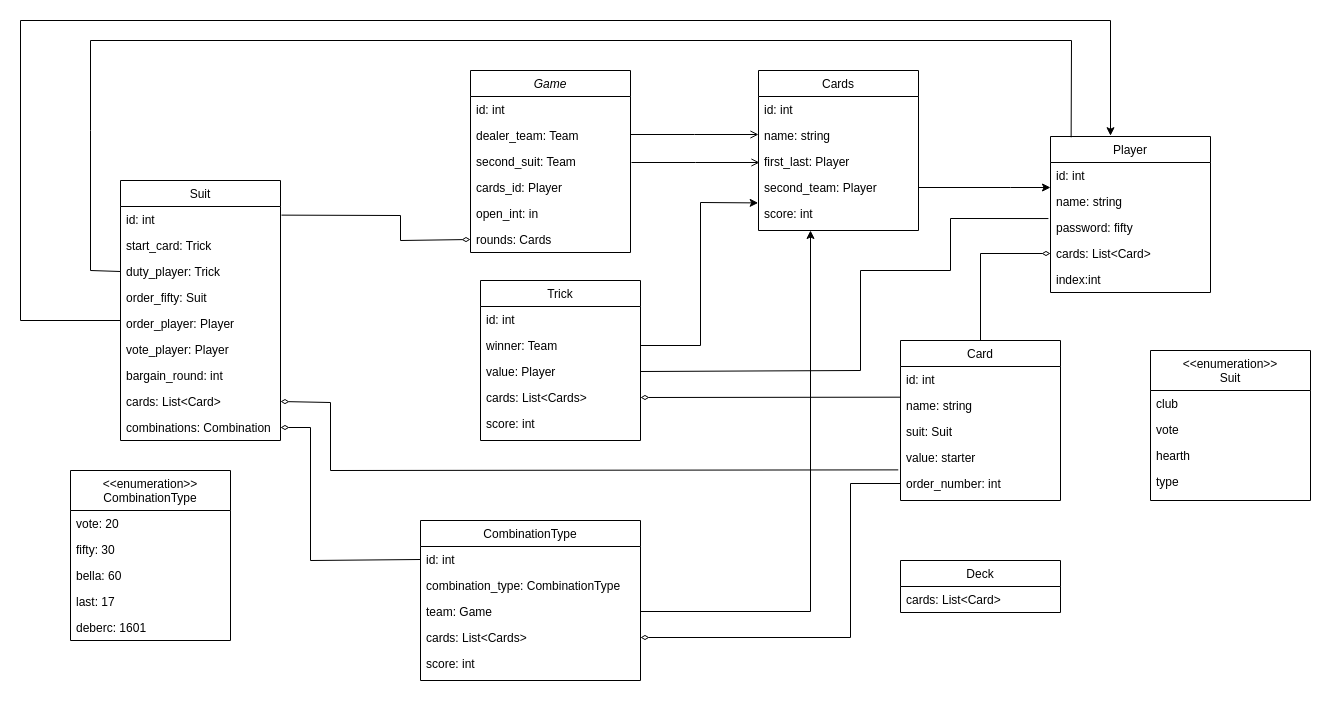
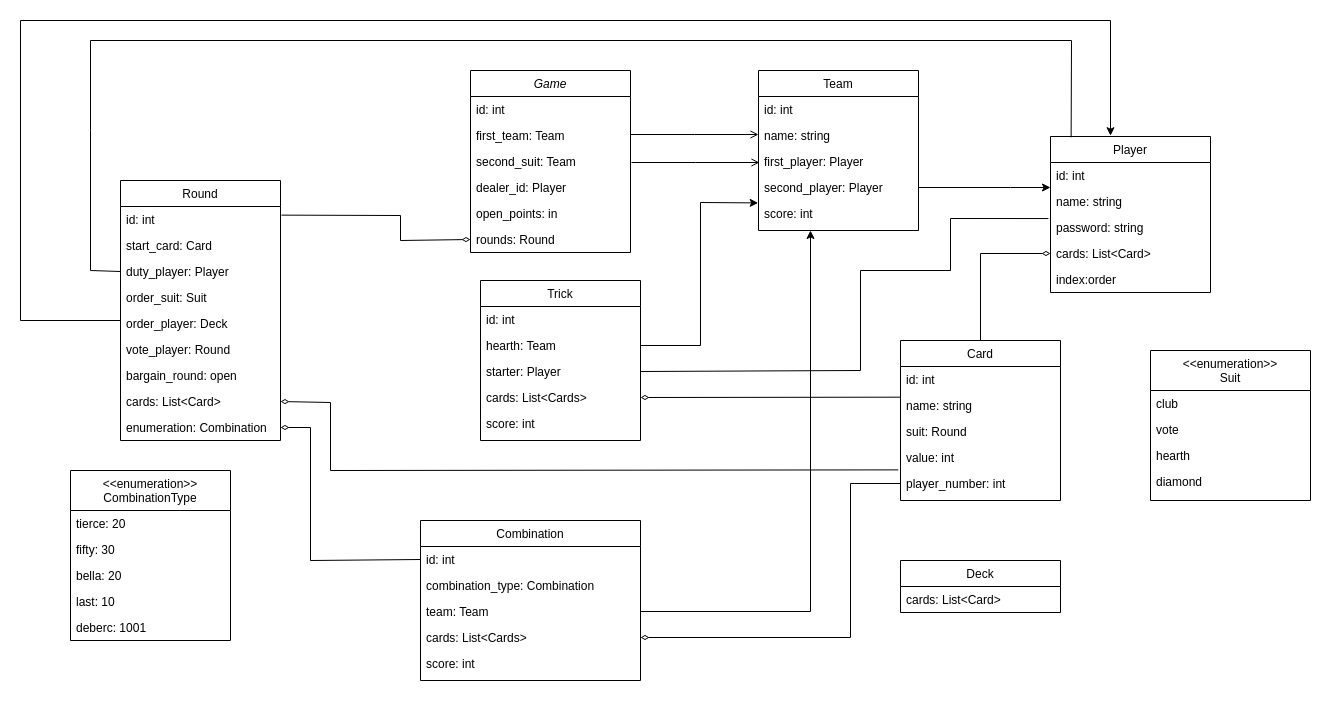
(838, 84) -> (838, 84)
(528, 136) -> (525, 136)
(817, 162) -> (823, 162)
(524, 188) -> (525, 188)
(823, 188) -> (828, 188)
(200, 194) -> (200, 194)
(510, 214) -> (520, 214)
(1102, 228) -> (1105, 228)
(517, 240) -> (517, 240)
(178, 246) -> (177, 246)
(180, 272) -> (184, 272)
(1082, 280) -> (1090, 280)
(177, 298) -> (174, 298)
(187, 324) -> (182, 324)
(522, 346) -> (523, 346)
(184, 350) -> (182, 350)
(523, 372) -> (532, 372)
(180, 376) -> (185, 376)
(201, 428) -> (199, 428)
(933, 432) -> (938, 432)
(948, 458) -> (933, 458)
(1169, 482) -> (1178, 482)
(958, 484) -> (960, 484)
(100, 524) -> (105, 524)
(530, 534) -> (530, 534)
(100, 576) -> (100, 576)
(528, 586) -> (514, 586)
(98, 602) -> (98, 602)
(456, 612) -> (456, 612)
(113, 628) -> (113, 628)
